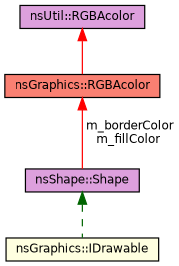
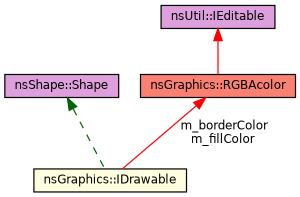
(82, 17) -> (218, 17)
(82, 139) -> (159, 137)
